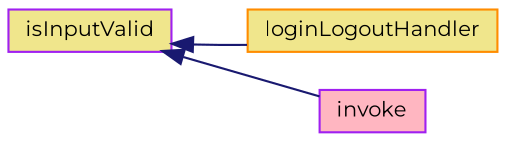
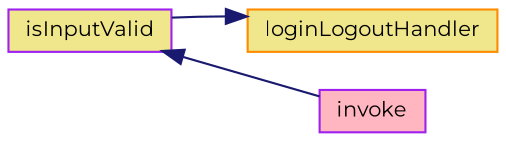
(220, 45) -> (199, 17)
